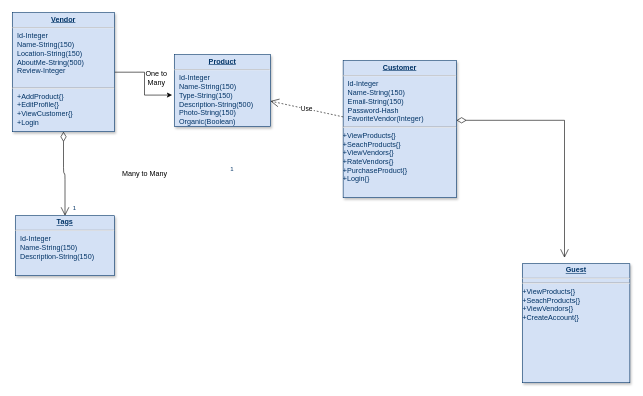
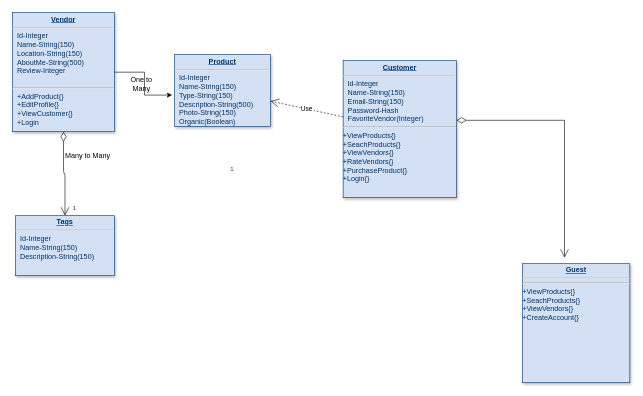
(156, 78) -> (141, 84)
(144, 174) -> (87, 156)
